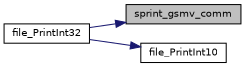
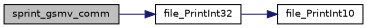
(103, 26) -> (132, 14)
